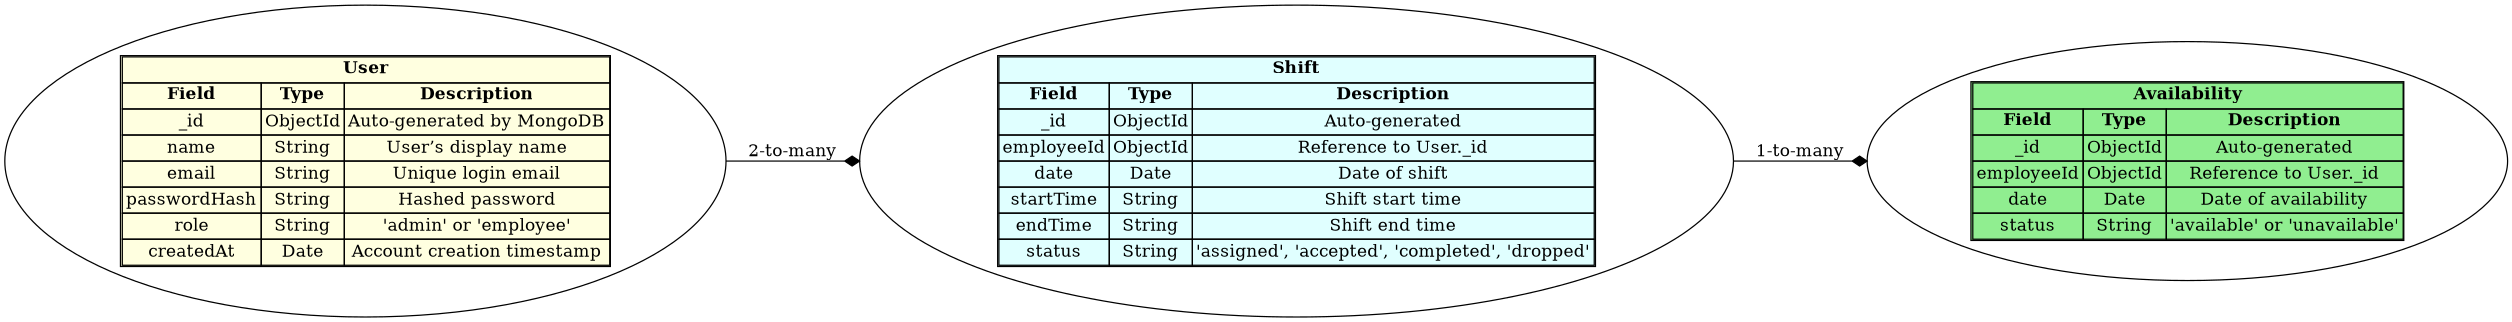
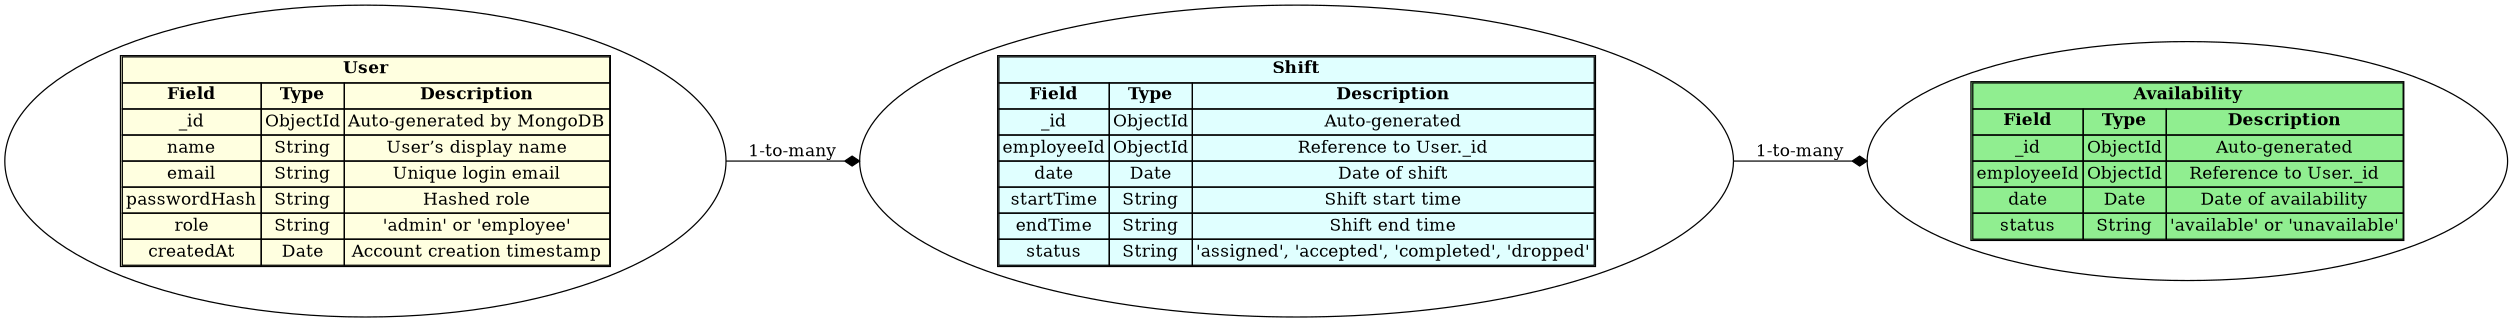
(793, 152) -> (793, 152)
(477, 200) -> (477, 200)
